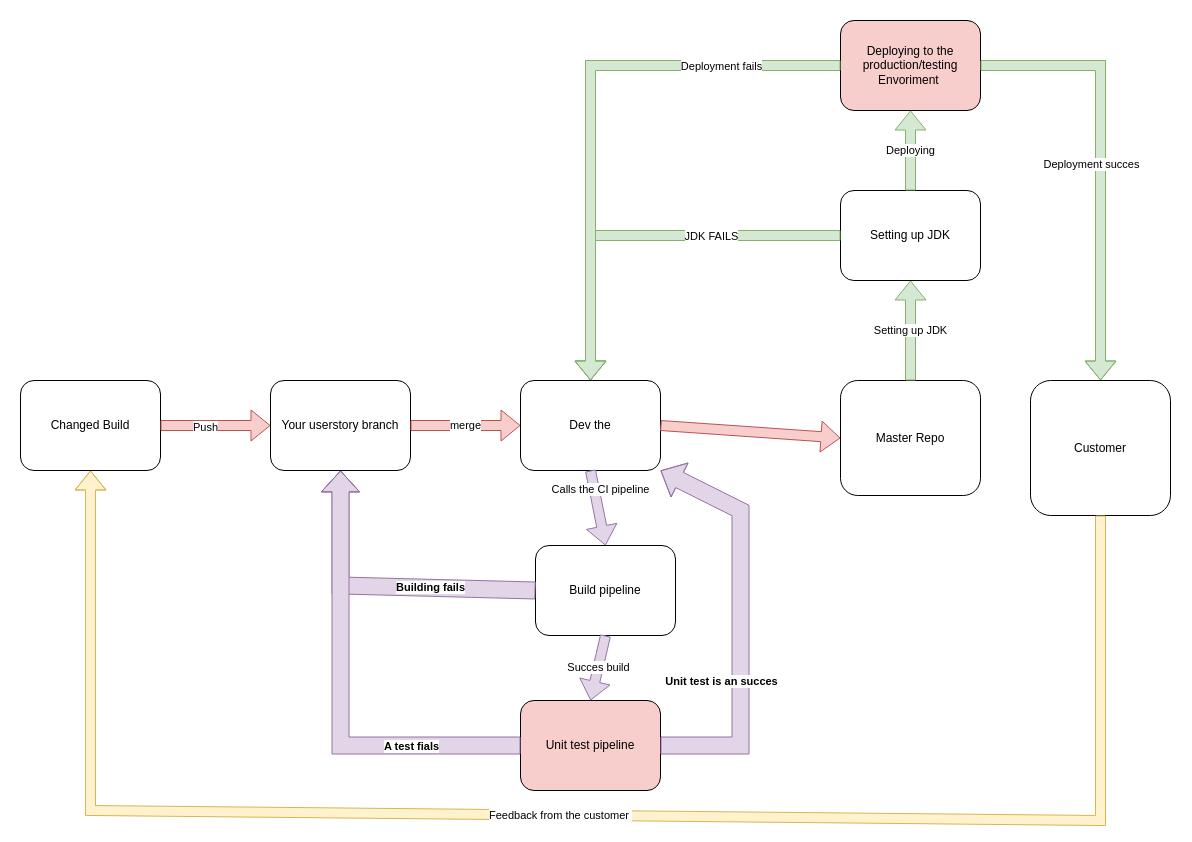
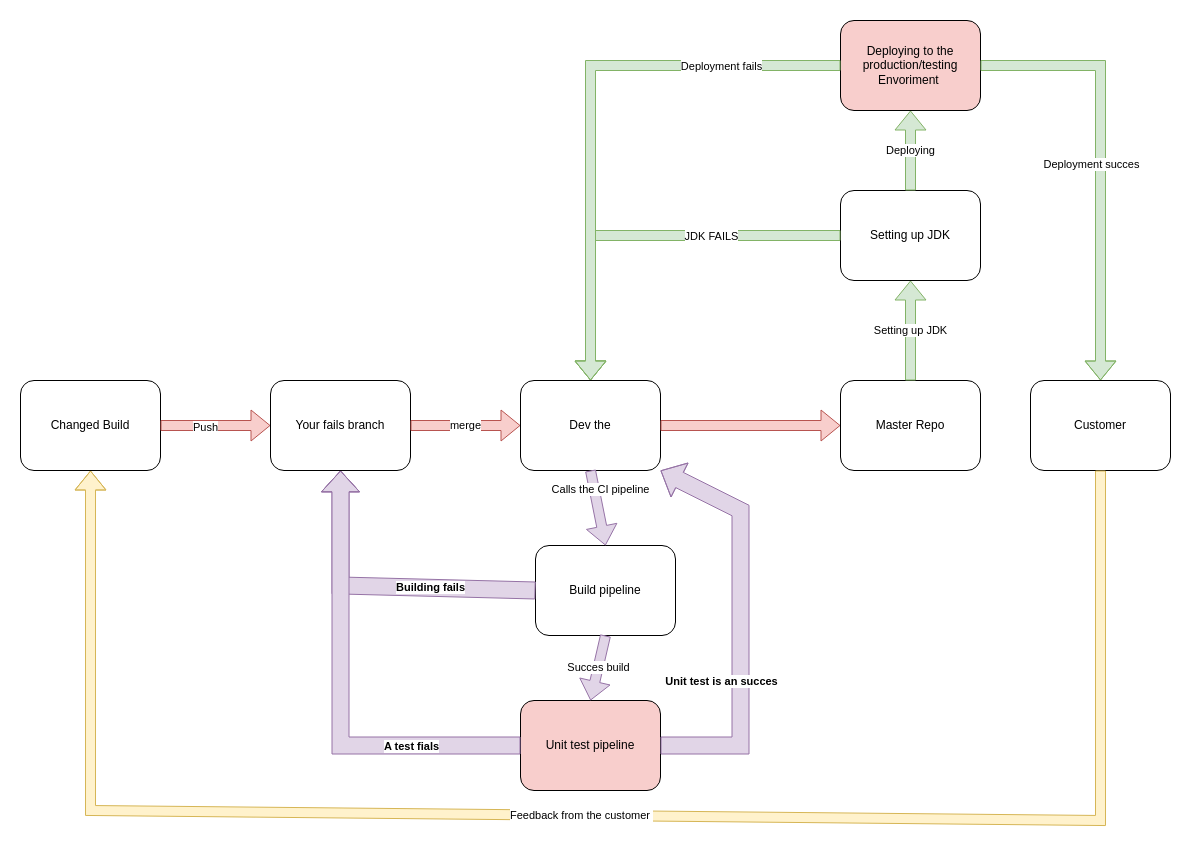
(341, 426) -> (341, 426)
(911, 438) -> (911, 426)
(1101, 448) -> (1101, 426)
